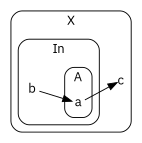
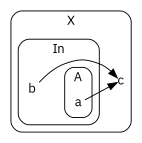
(51, 95) -> (73, 61)
